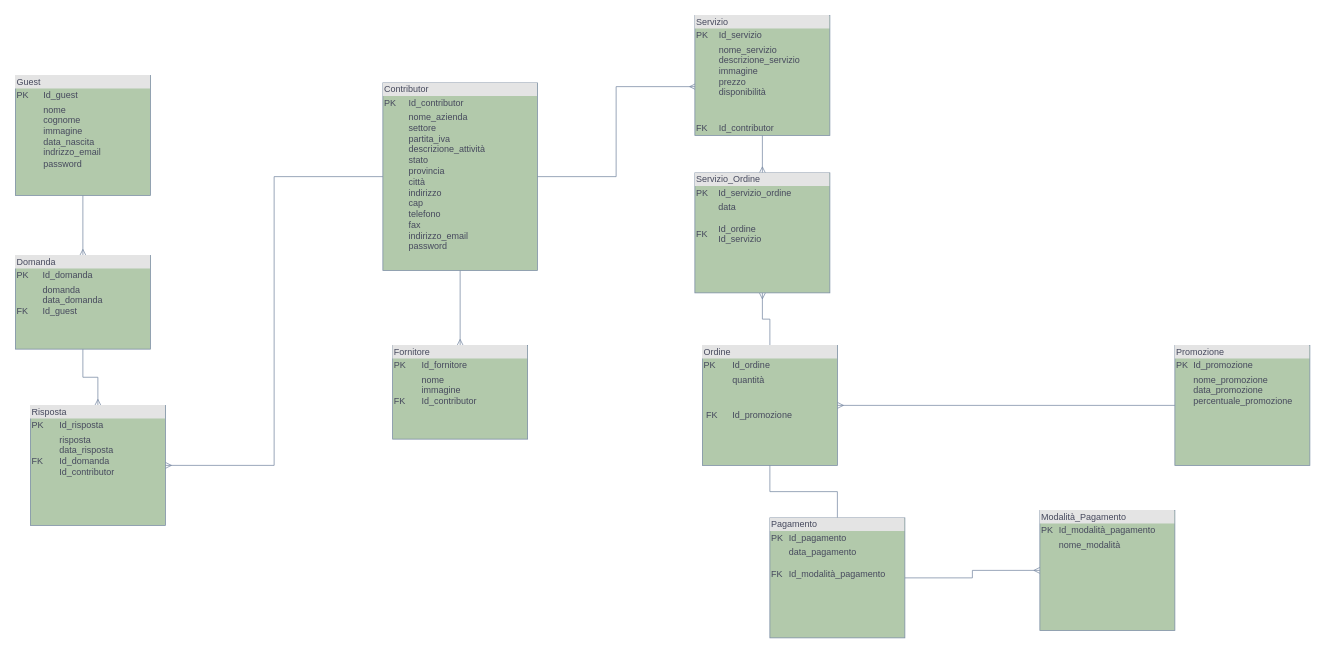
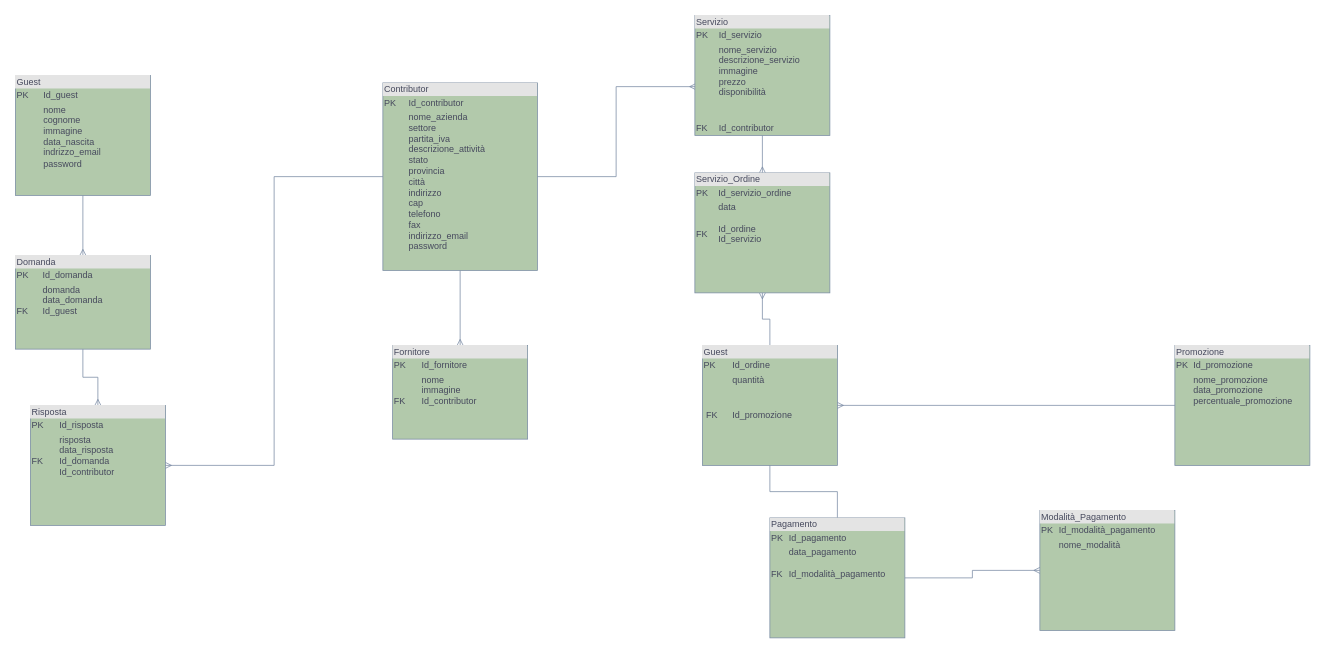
(739, 367) -> (739, 367)
